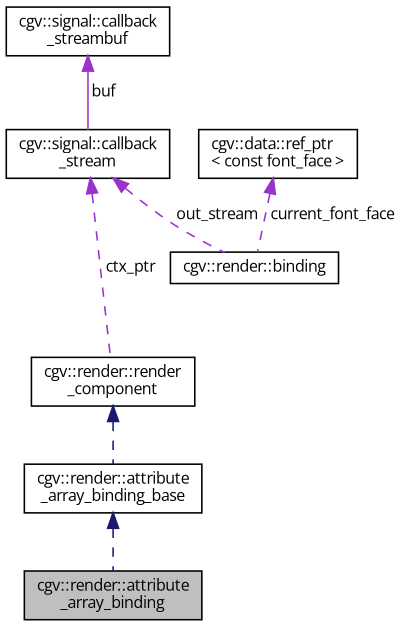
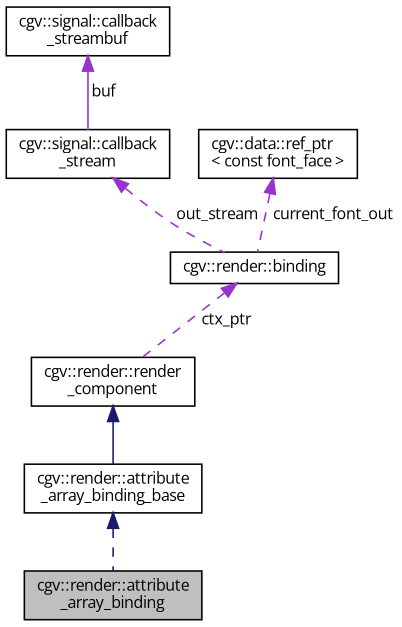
(331, 215) -> (331, 215)
(101, 276) -> (183, 325)
(113, 443) -> (113, 443)
